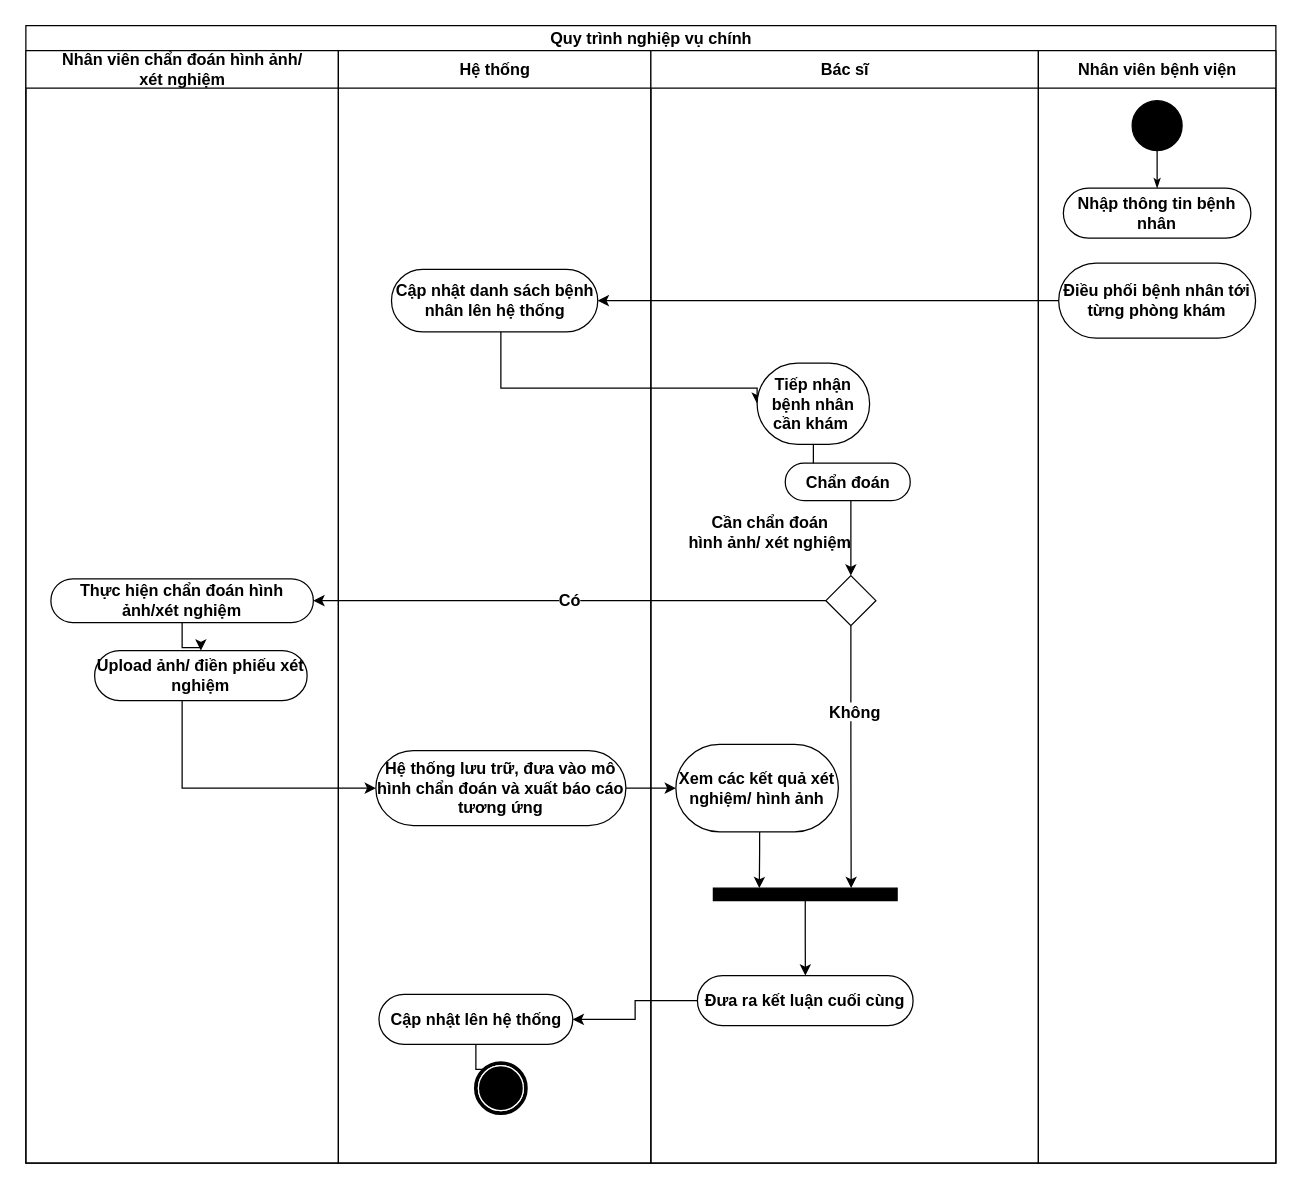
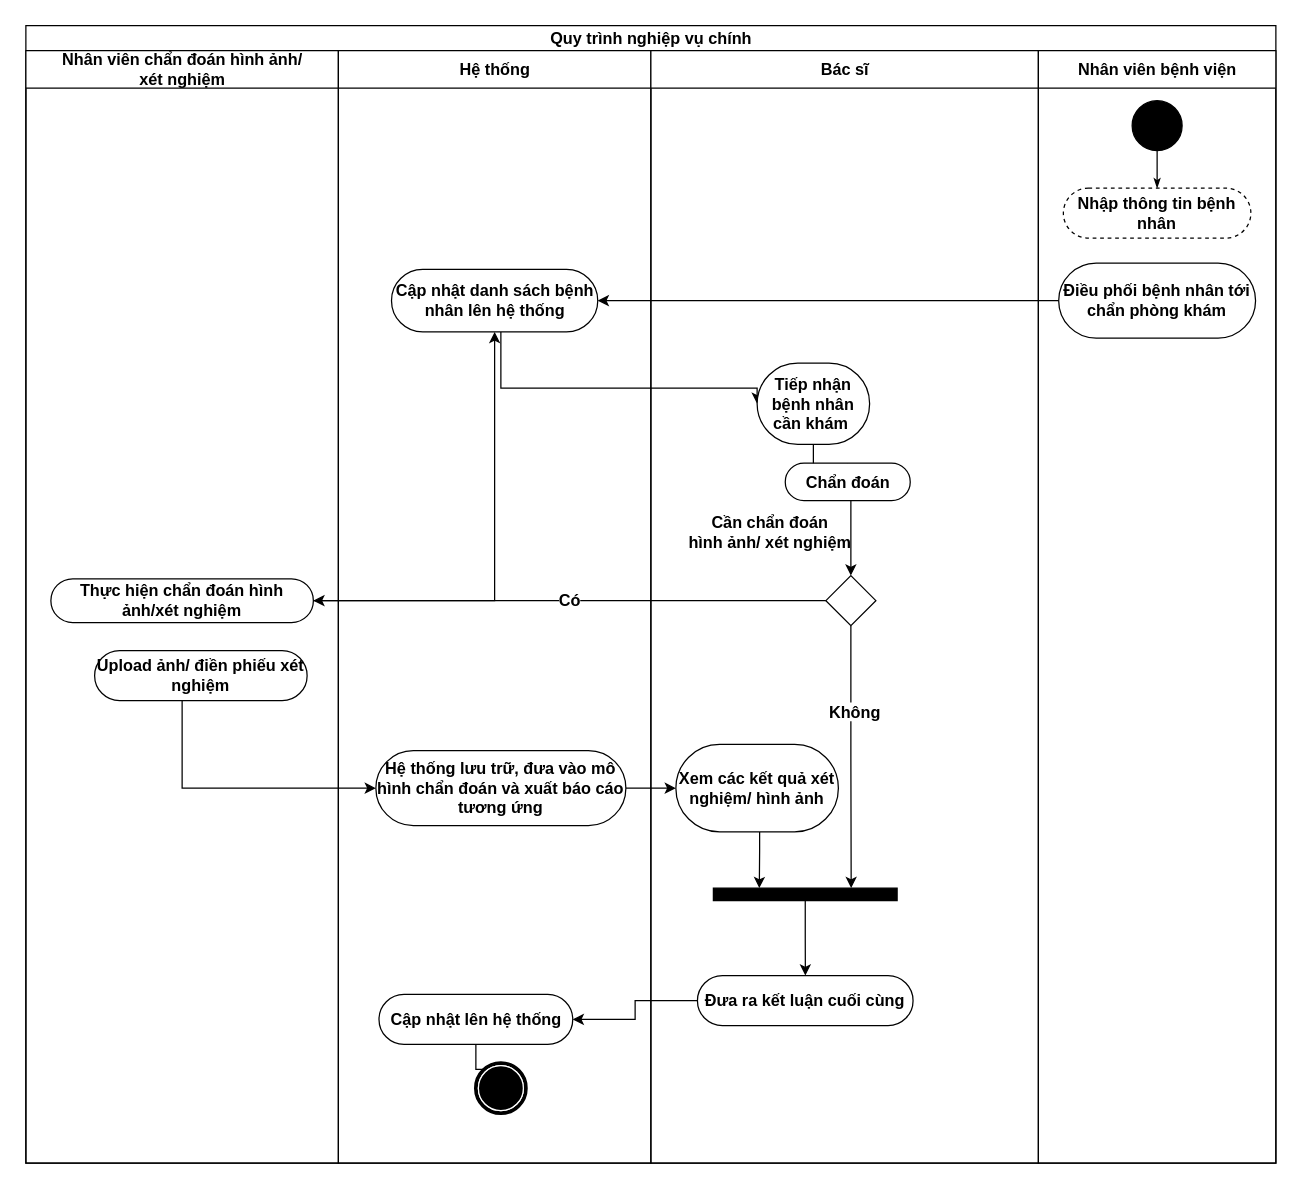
(1157, 213) -> (1157, 213)
(1157, 301) -> (1157, 301)
(182, 646) -> (494, 468)
